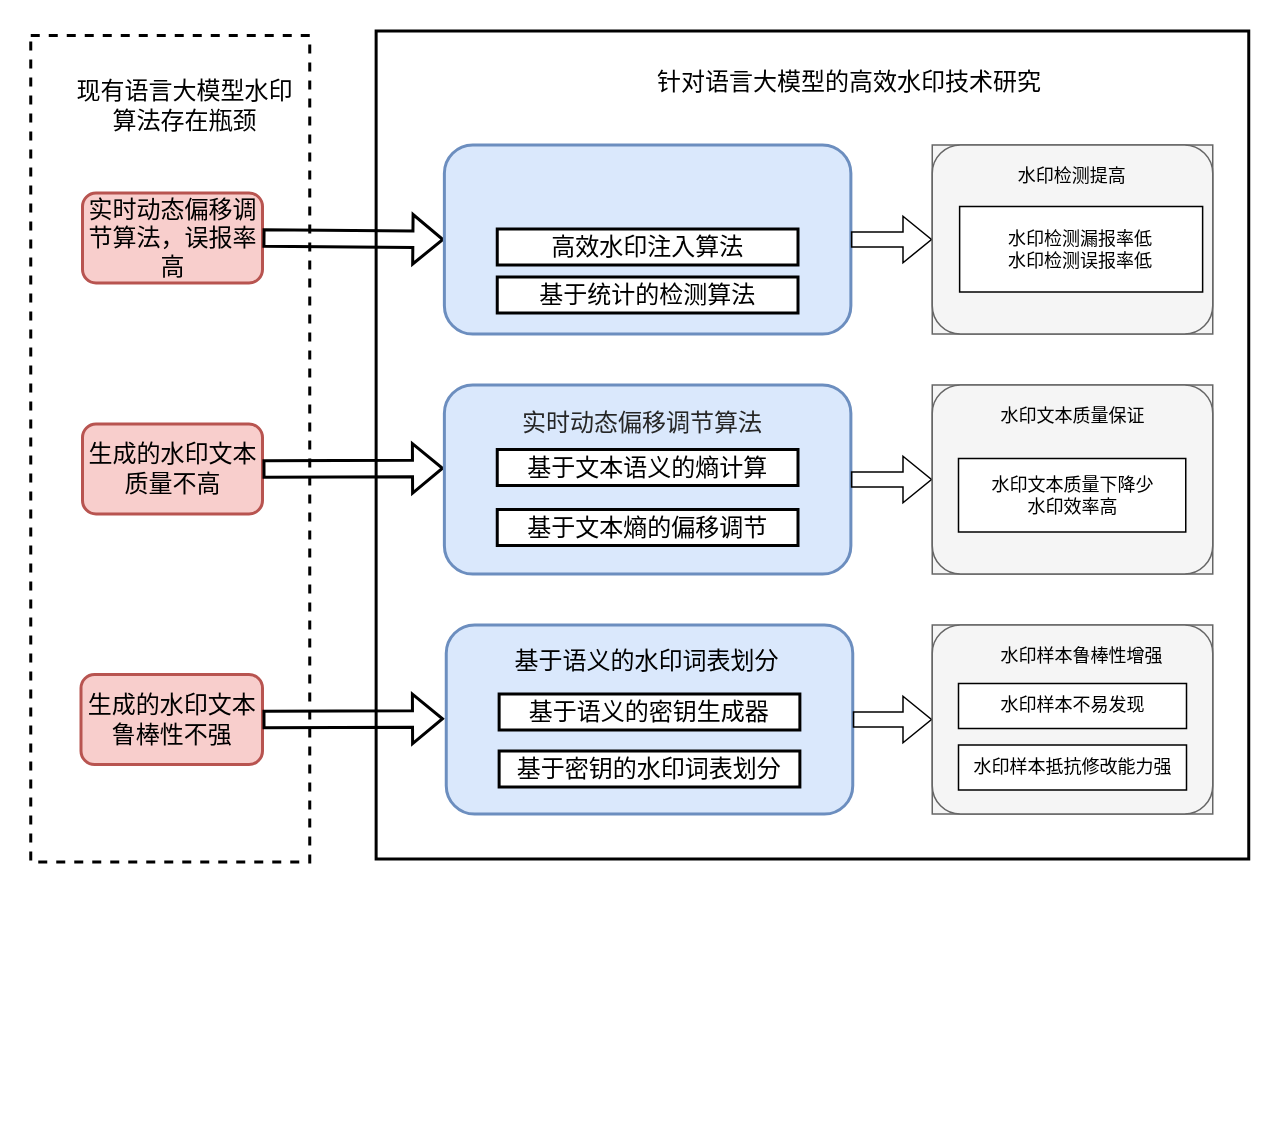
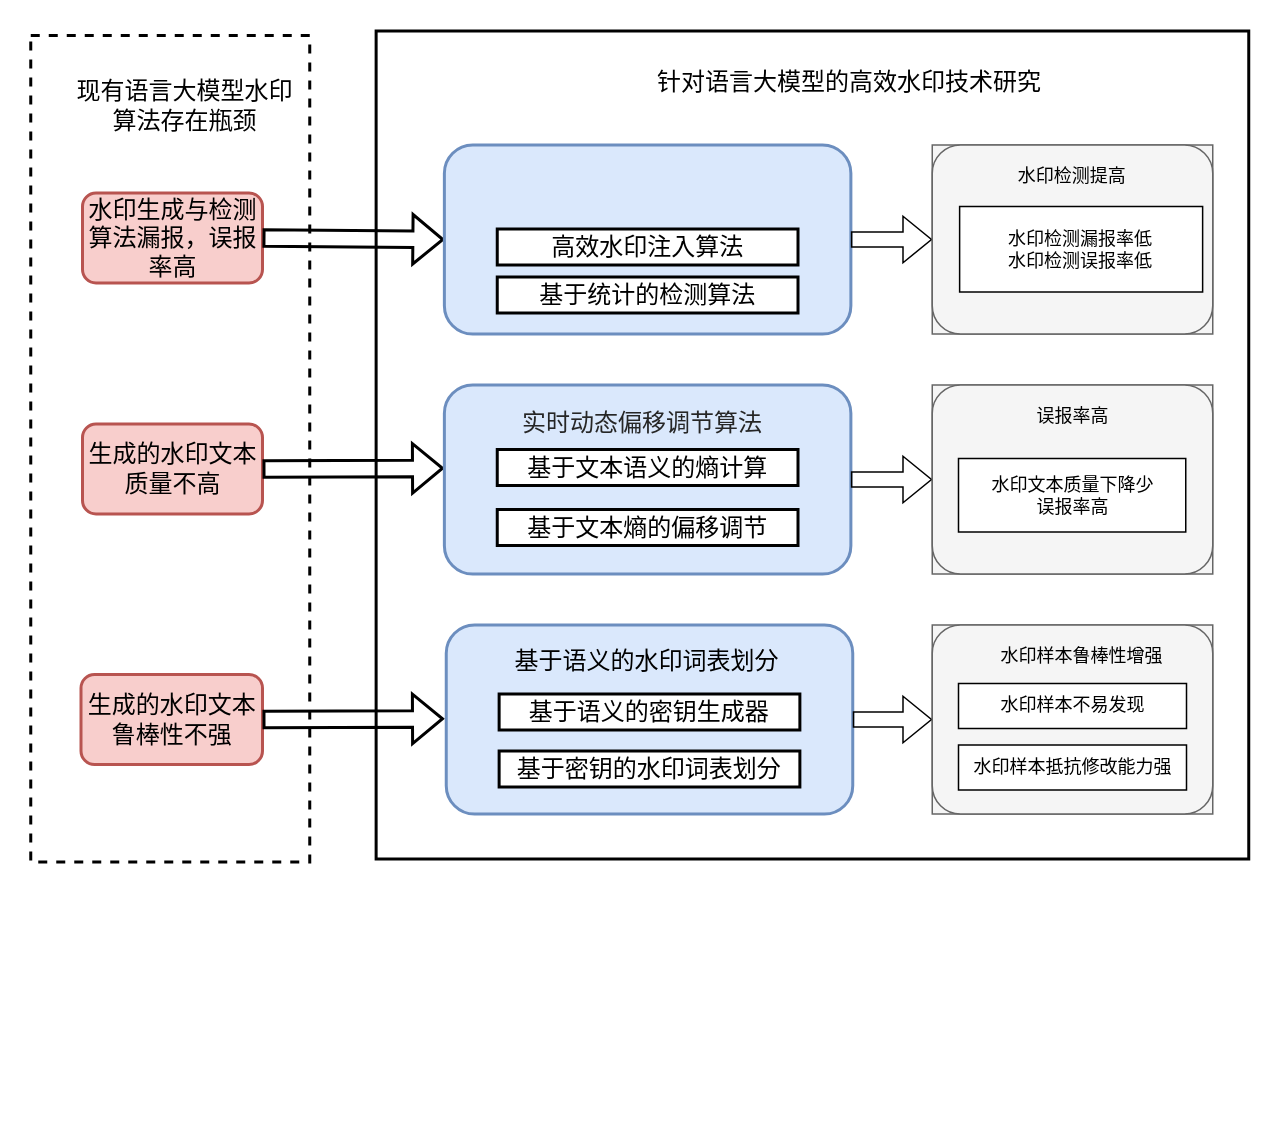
(173, 238) -> (173, 238)
(1073, 416) -> (1073, 416)
(1073, 496) -> (1073, 496)
